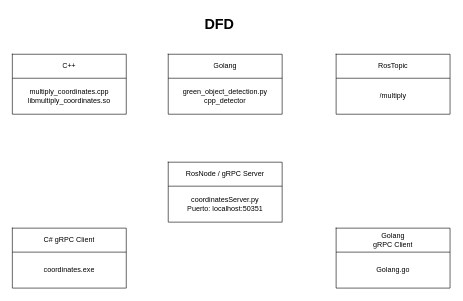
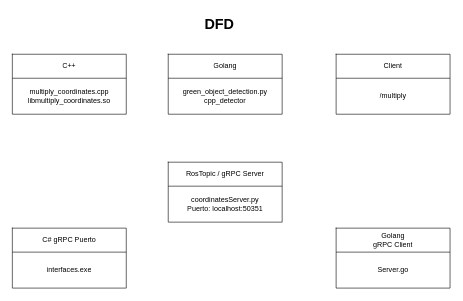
(393, 66) -> (393, 66)
(225, 174) -> (225, 174)
(69, 240) -> (69, 240)
(69, 270) -> (69, 270)
(393, 270) -> (393, 270)
